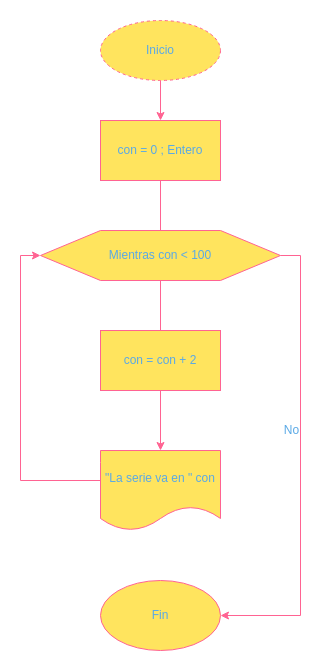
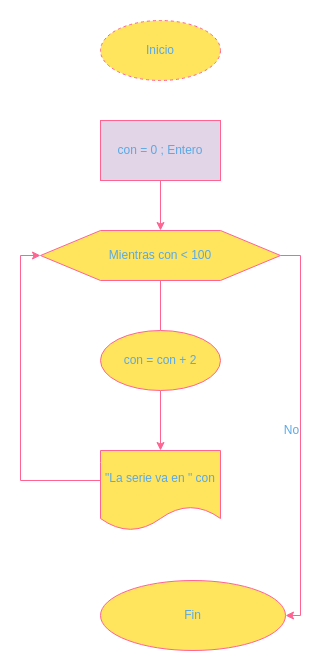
(161, 97) -> none
(161, 151) -> (161, 151)
(161, 225) -> (161, 222)
(161, 361) -> (161, 361)
(161, 616) -> (193, 616)
